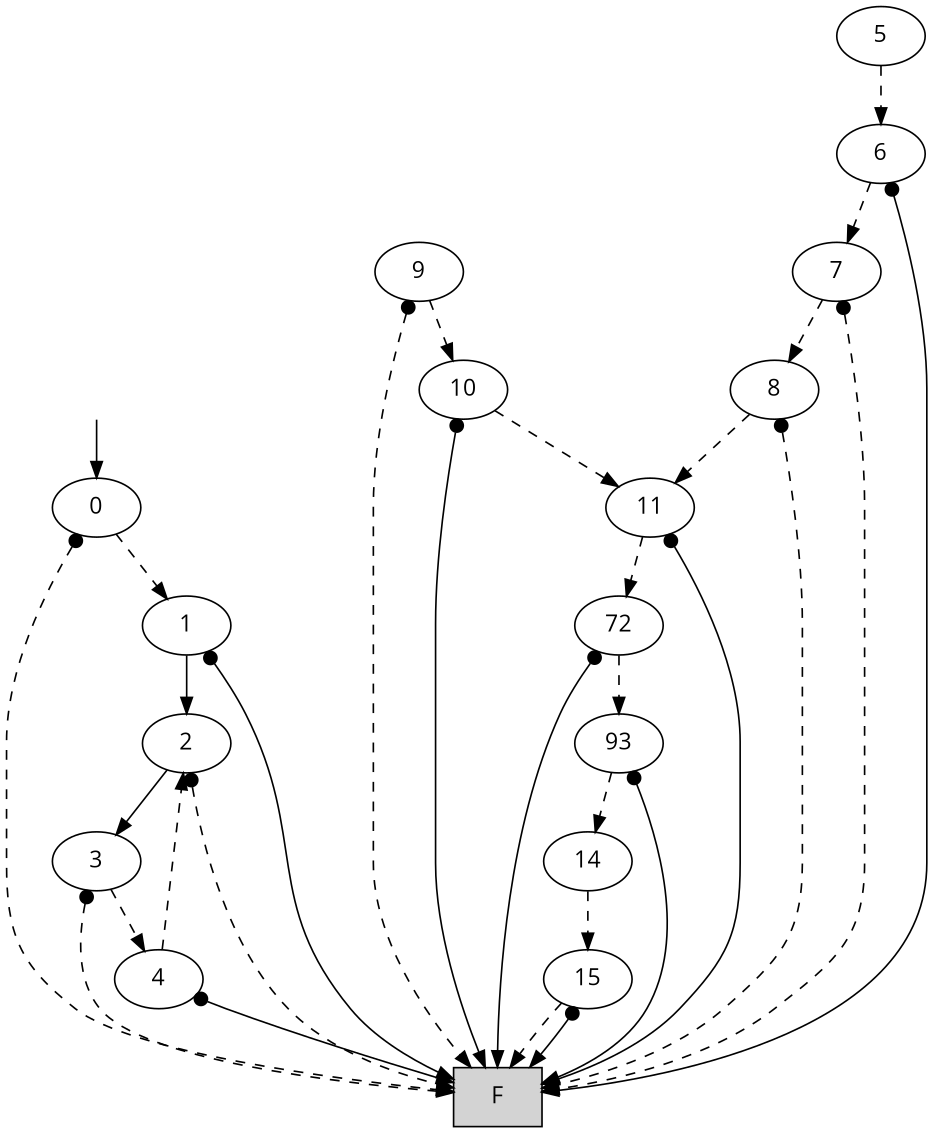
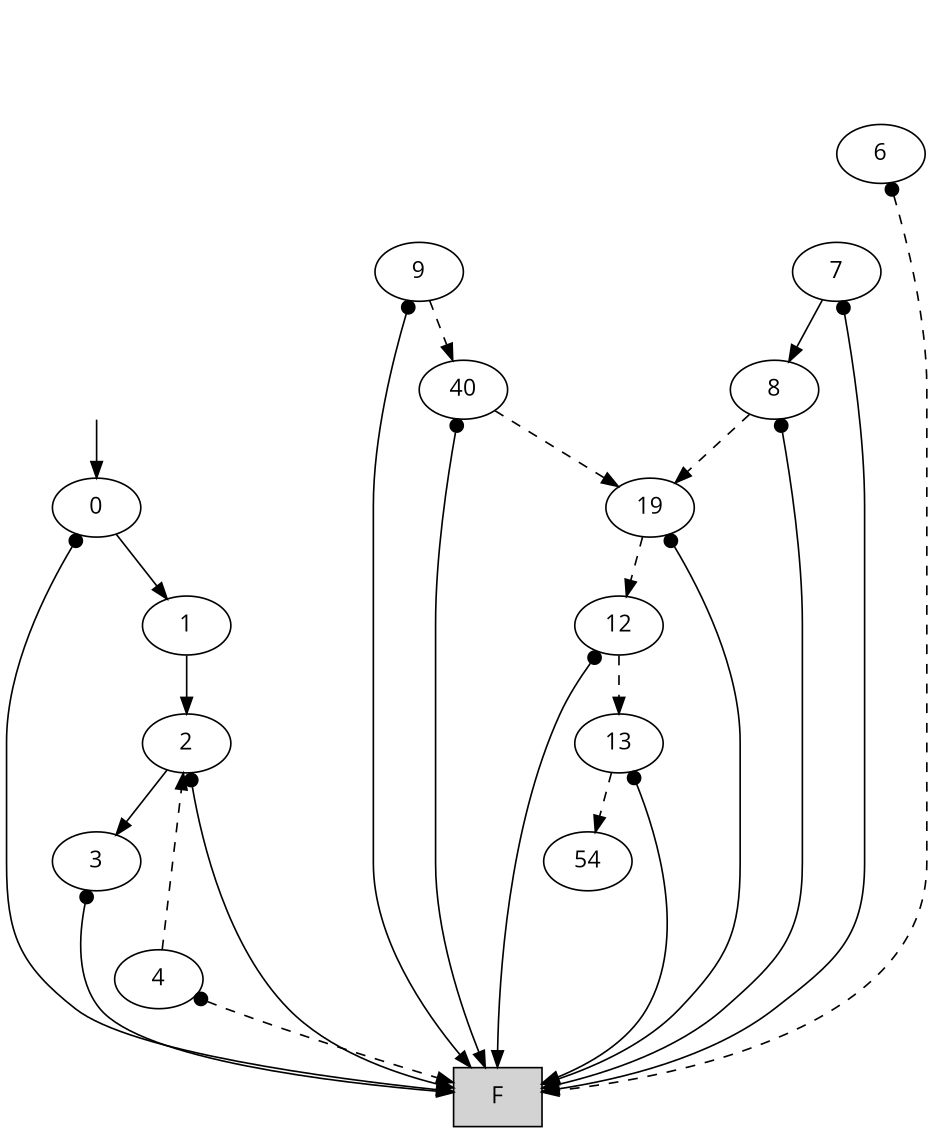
(881, 36) -> none
(862, 205) -> none
(810, 323) -> (810, 323)
(463, 390) -> (463, 390)
(650, 508) -> (650, 508)
(137, 560) -> (137, 560)
(619, 626) -> (619, 626)
(373, 694) -> (373, 694)
(619, 743) -> (619, 743)
(927, 763) -> (927, 763)
(865, 794) -> (865, 794)
(802, 825) -> (802, 825)
(588, 861) -> (588, 861)
(293, 890) -> none
(124, 913) -> none
(31, 964) -> (31, 964)
(264, 979) -> (264, 979)
(588, 979) -> none
(104, 1012) -> (104, 1012)
(304, 1036) -> (304, 1036)
